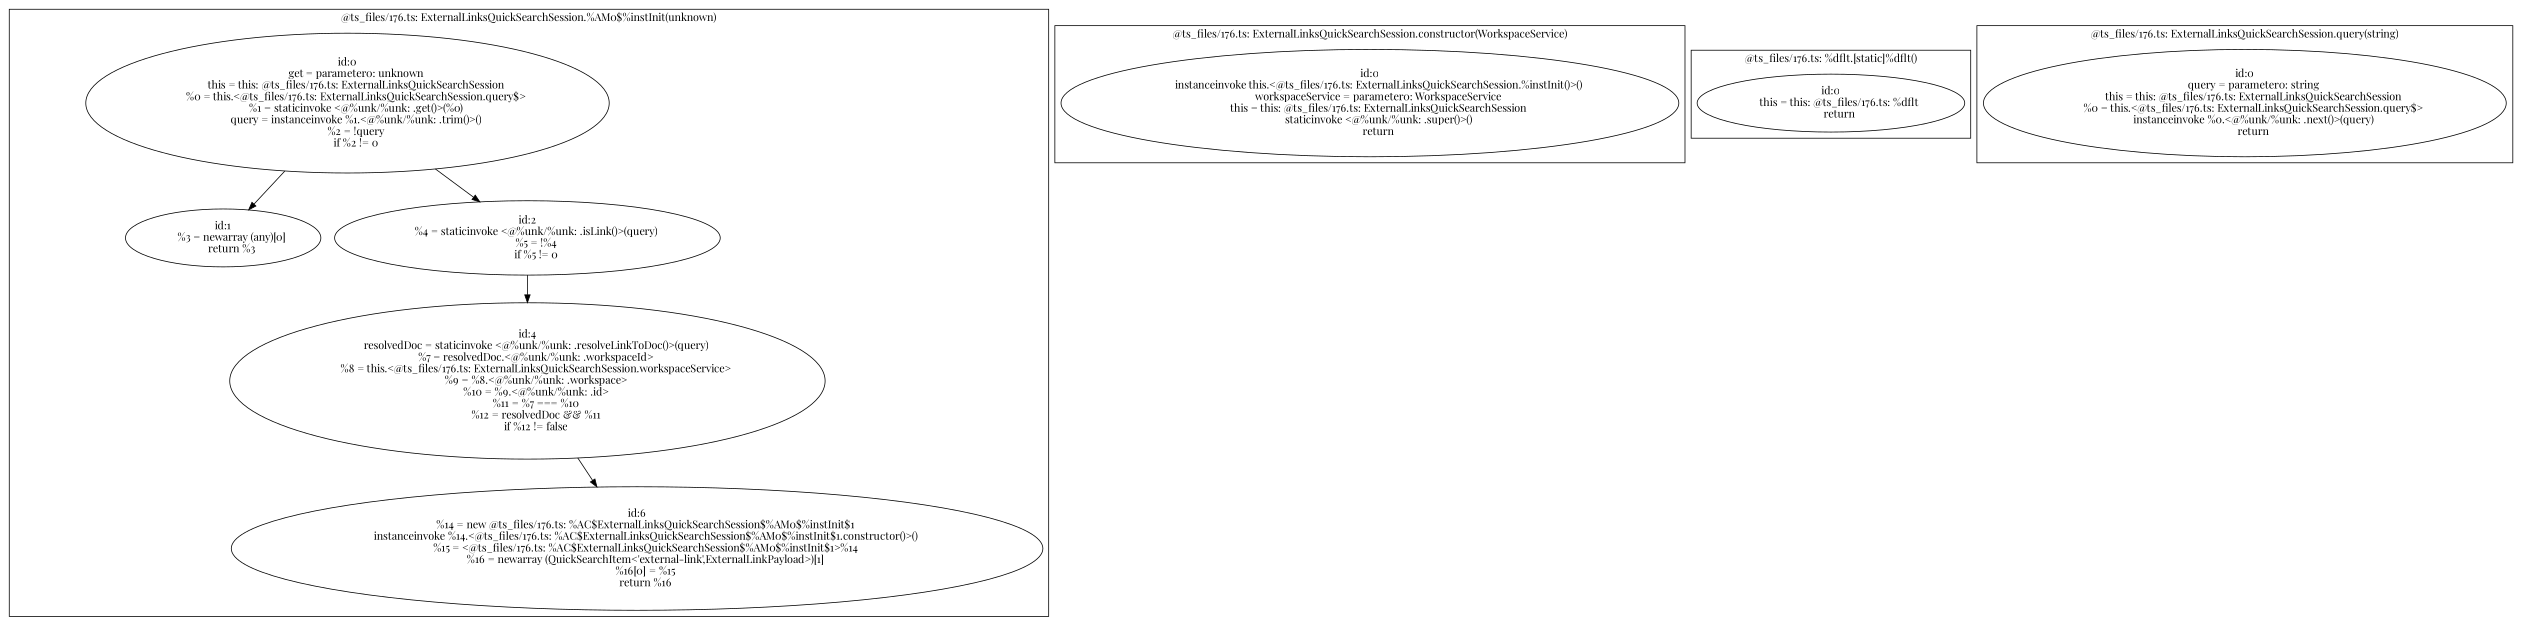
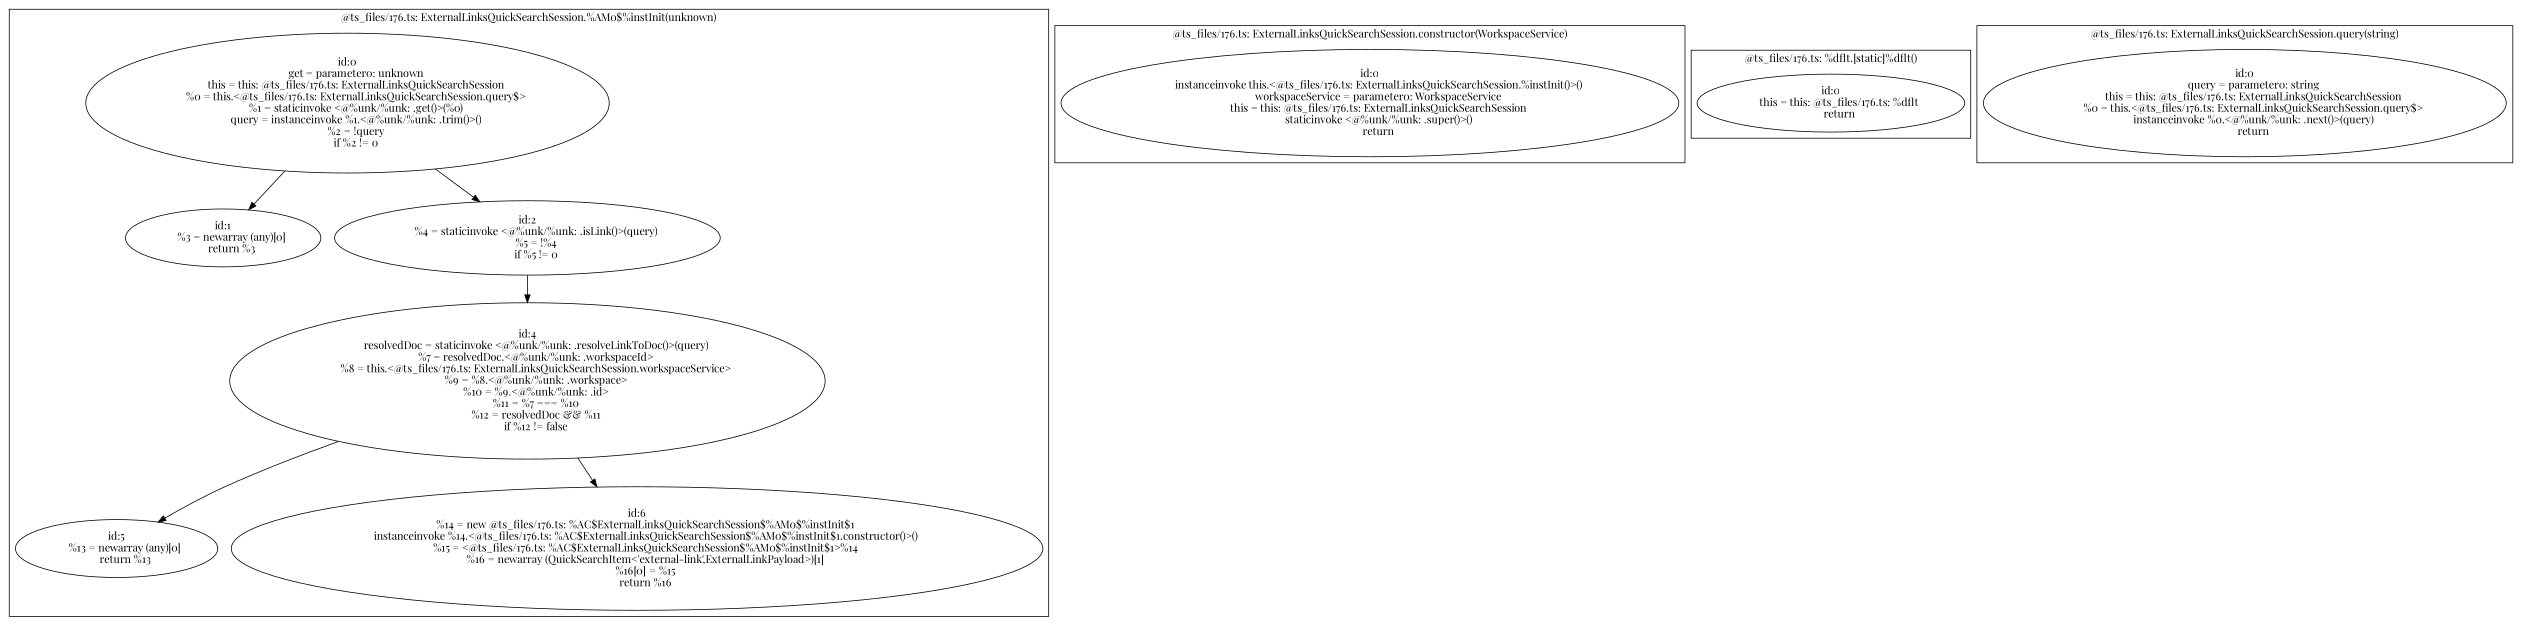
none -> (117, 549)
